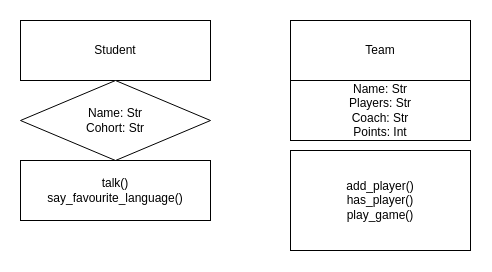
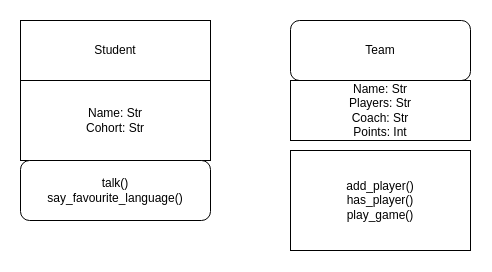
(381, 51) -> (381, 51)
(116, 121) -> (116, 121)
(116, 191) -> (116, 191)
